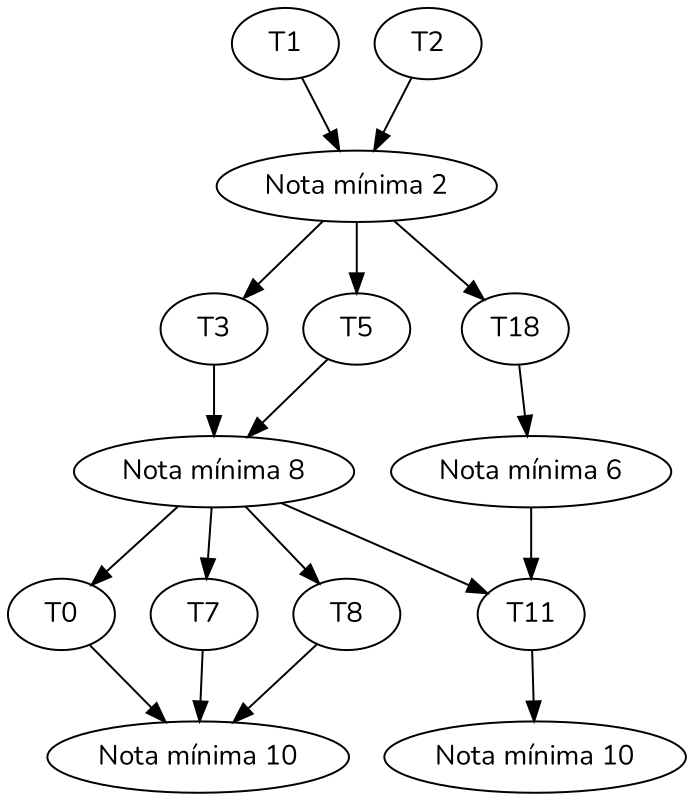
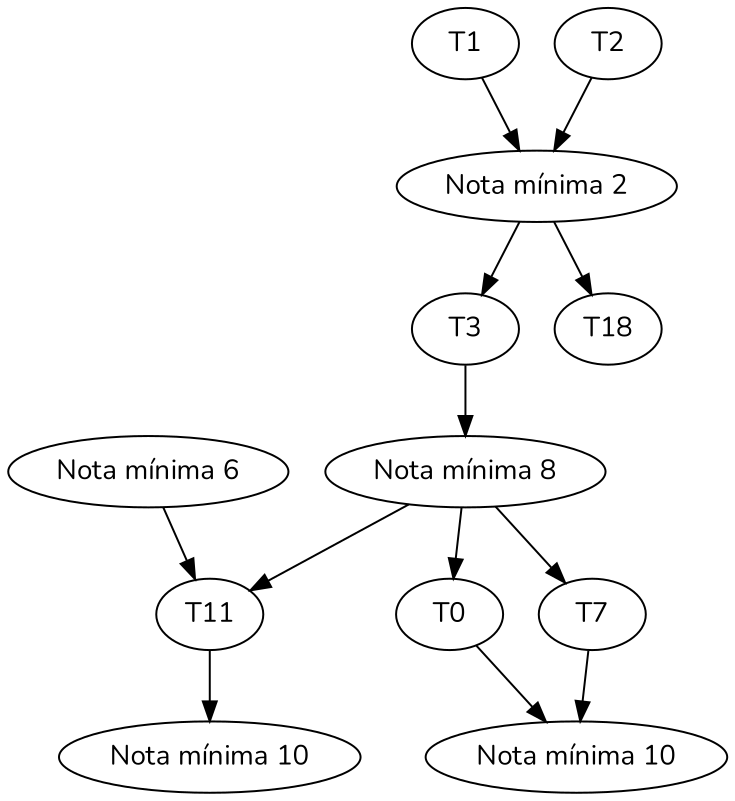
(357, 329) -> none
(522, 391) -> none
(347, 614) -> none
